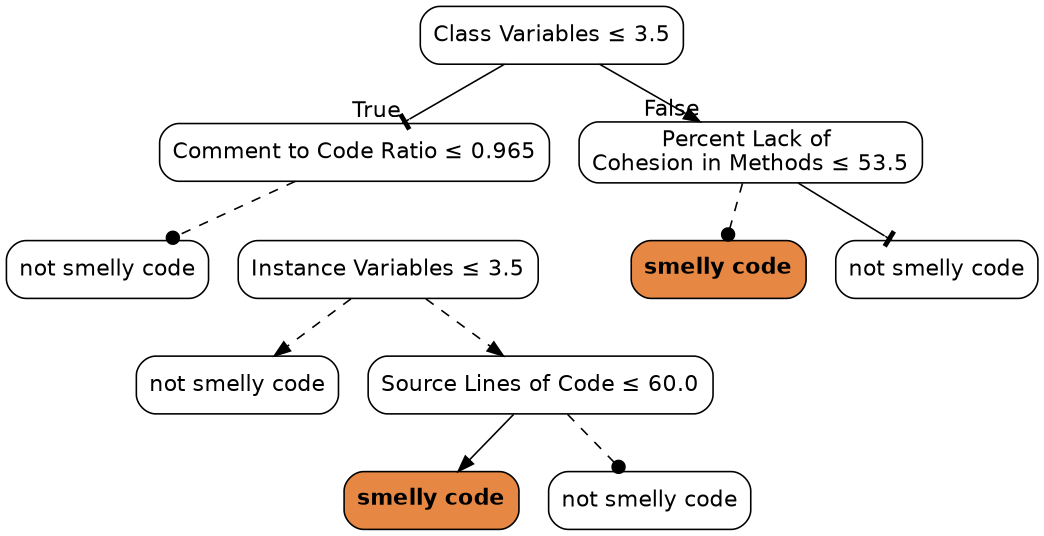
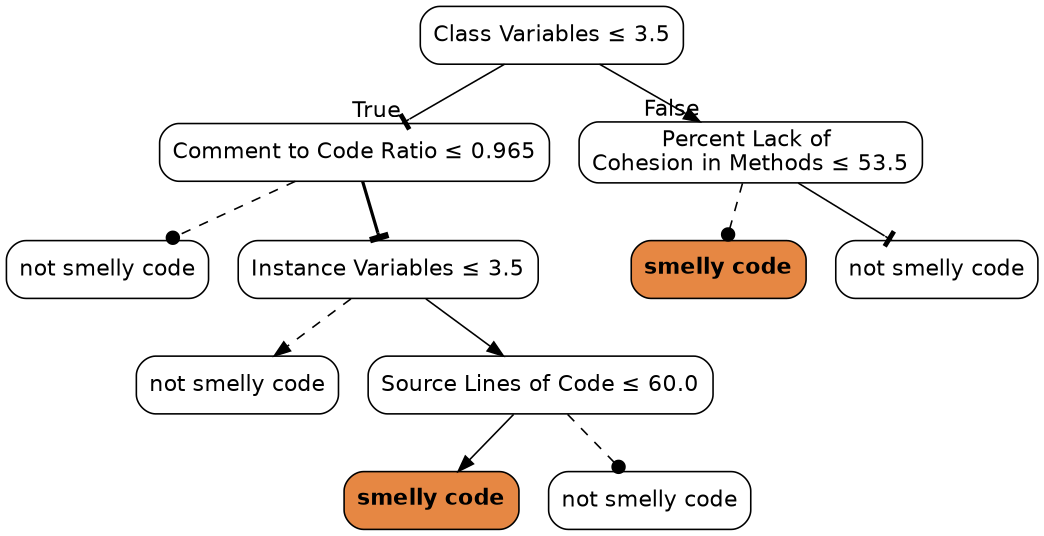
none -> (370, 207)
(458, 323) -> (458, 323)
